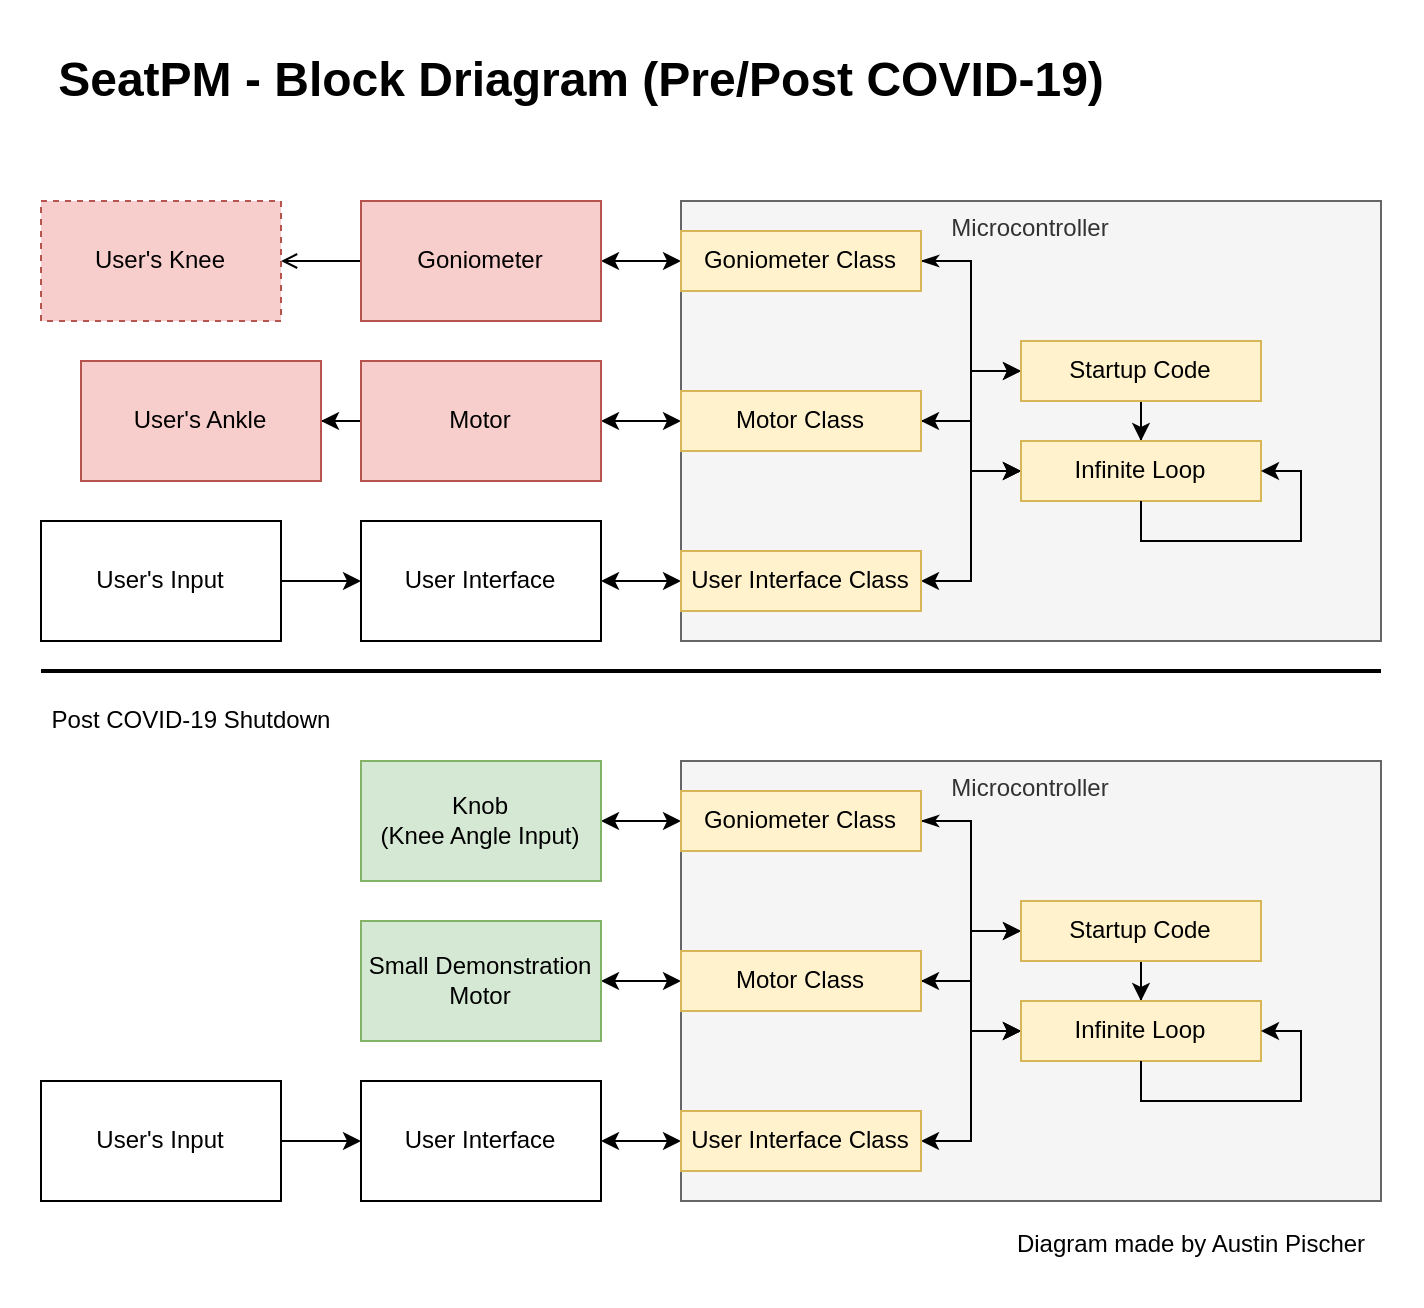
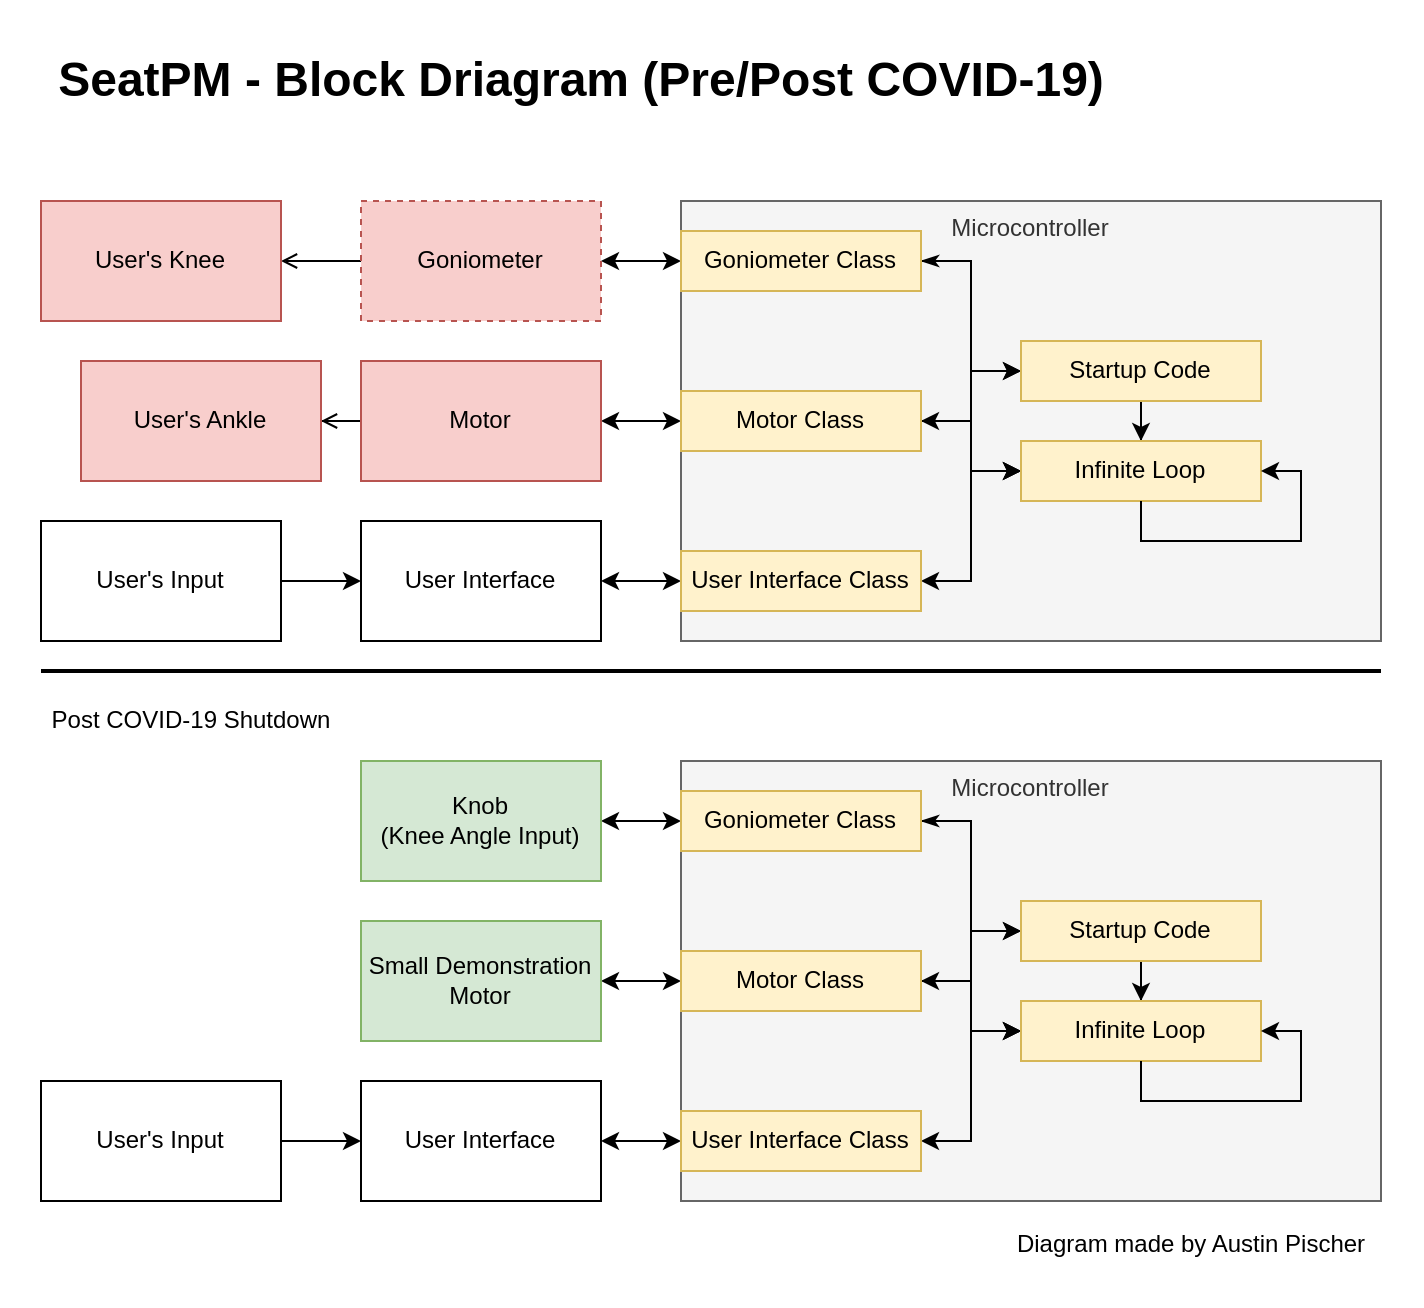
(161, 261) -> (161, 261)
(481, 261) -> (481, 261)
(336, 421) -> (333, 421)
